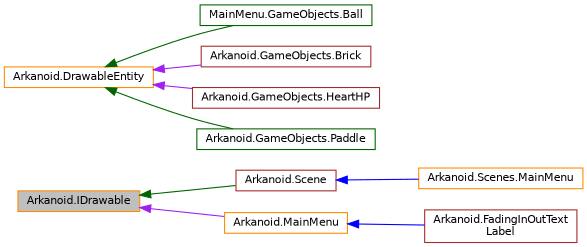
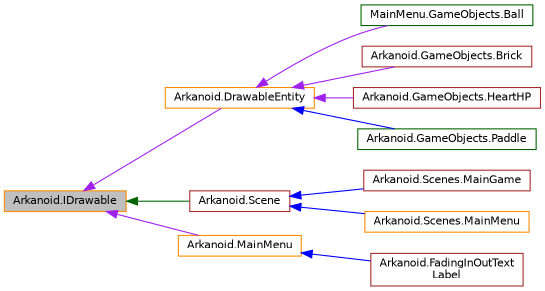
(174, 42) -> (324, 49)
(174, 113) -> (349, 120)
none -> (157, 147)
none -> (447, 181)
